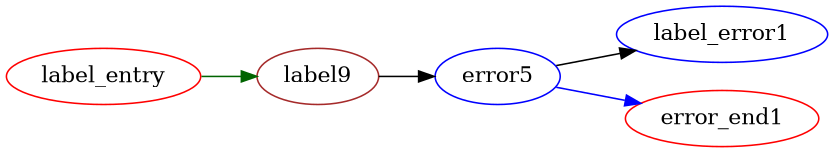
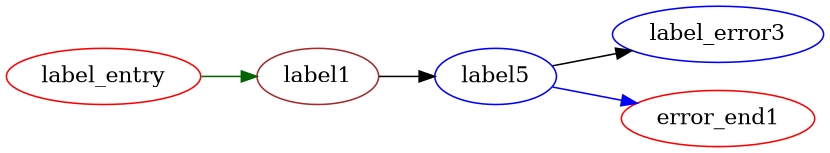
(722, 34) -> (718, 34)
(318, 76) -> (318, 76)
(498, 76) -> (496, 76)
